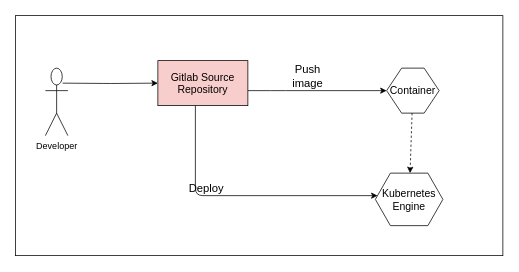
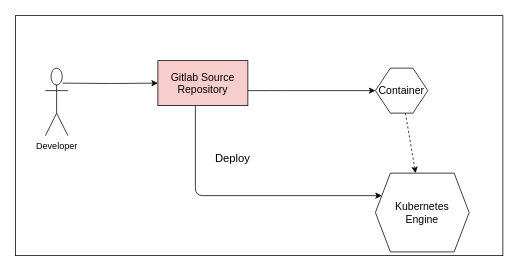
(308, 75) -> none
(413, 90) -> (402, 90)
(207, 188) -> (233, 158)
(409, 199) -> (422, 212)
